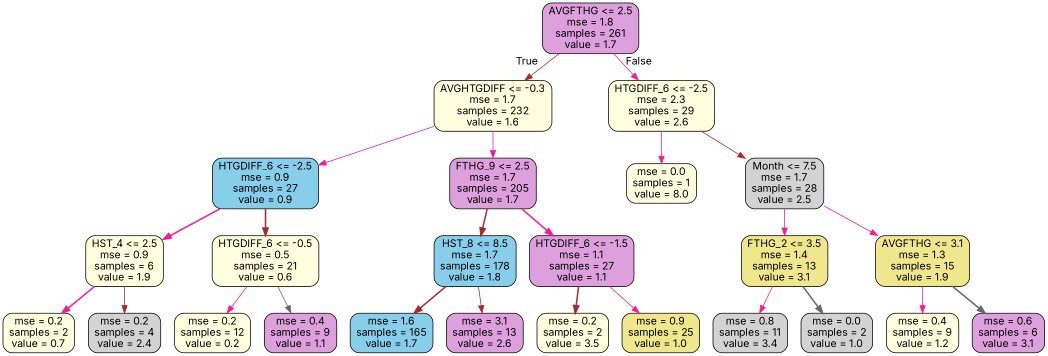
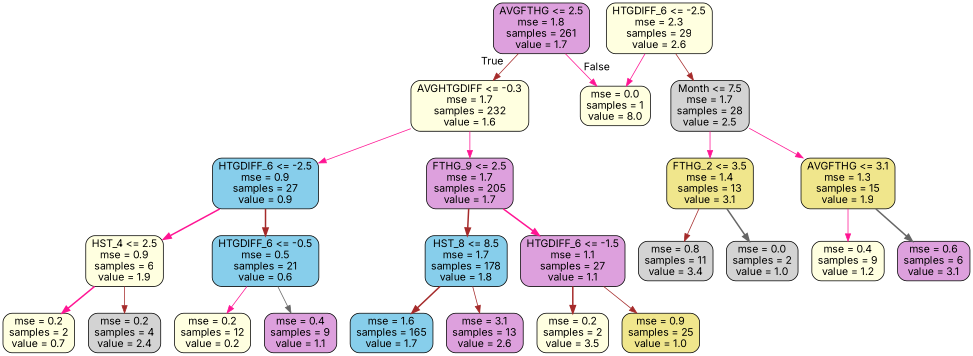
(623, 64) -> (578, 67)
(266, 261) -> (266, 261)
(768, 296) -> (693, 222)
(621, 297) -> (617, 297)
